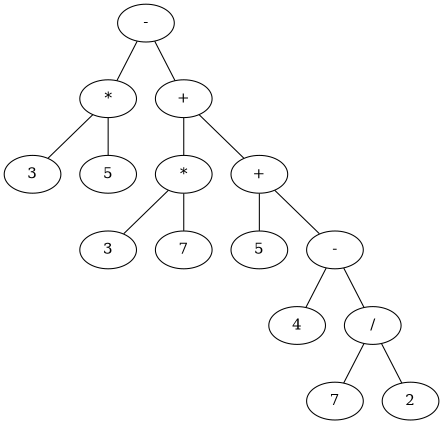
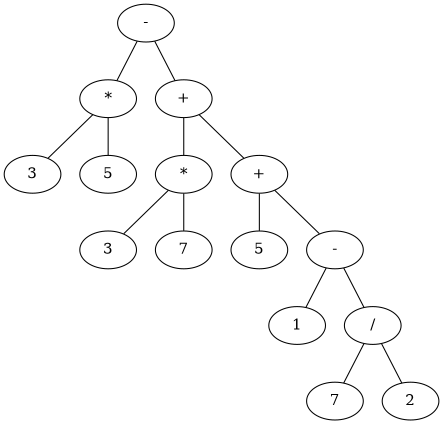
(297, 325) -> (297, 325)
